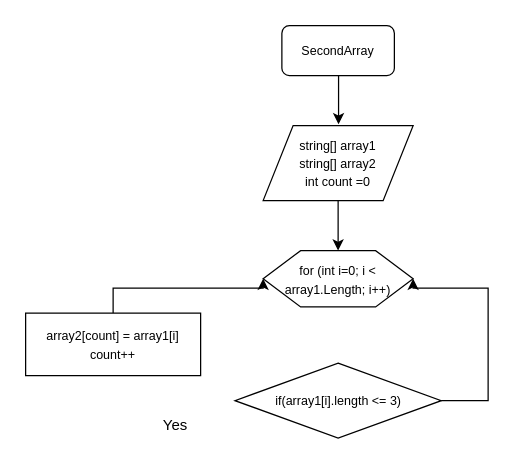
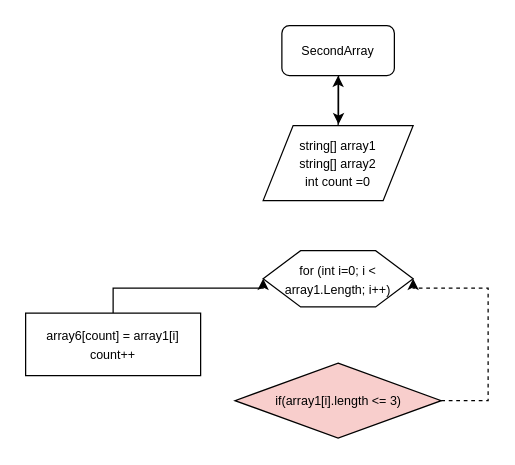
(338, 222) -> (338, 124)
(488, 330) -> (488, 330)
(113, 344) -> (113, 344)
(338, 401) -> (338, 401)
(176, 426) -> none
